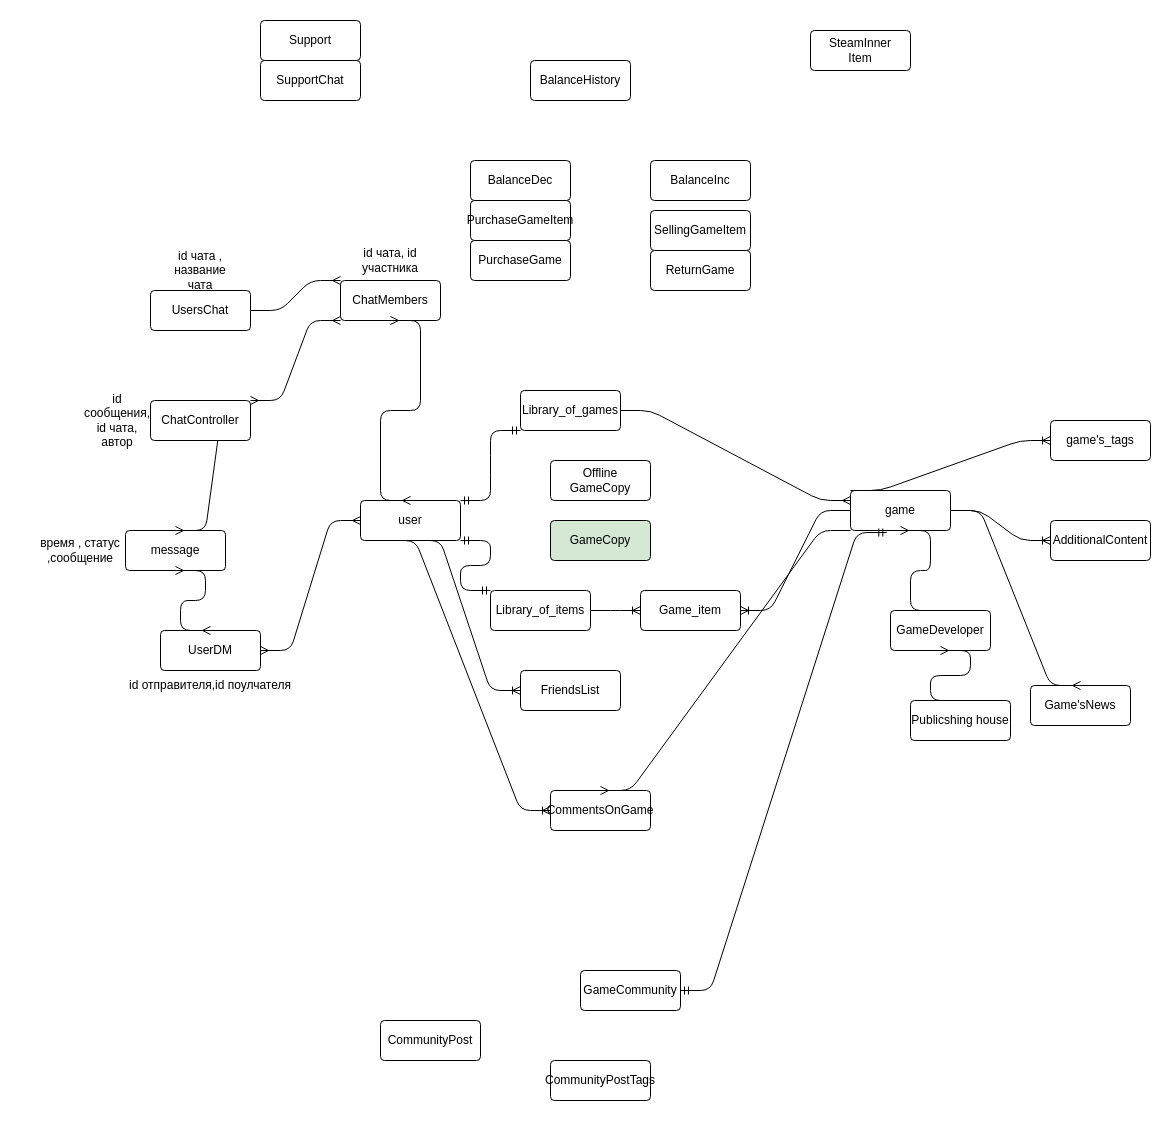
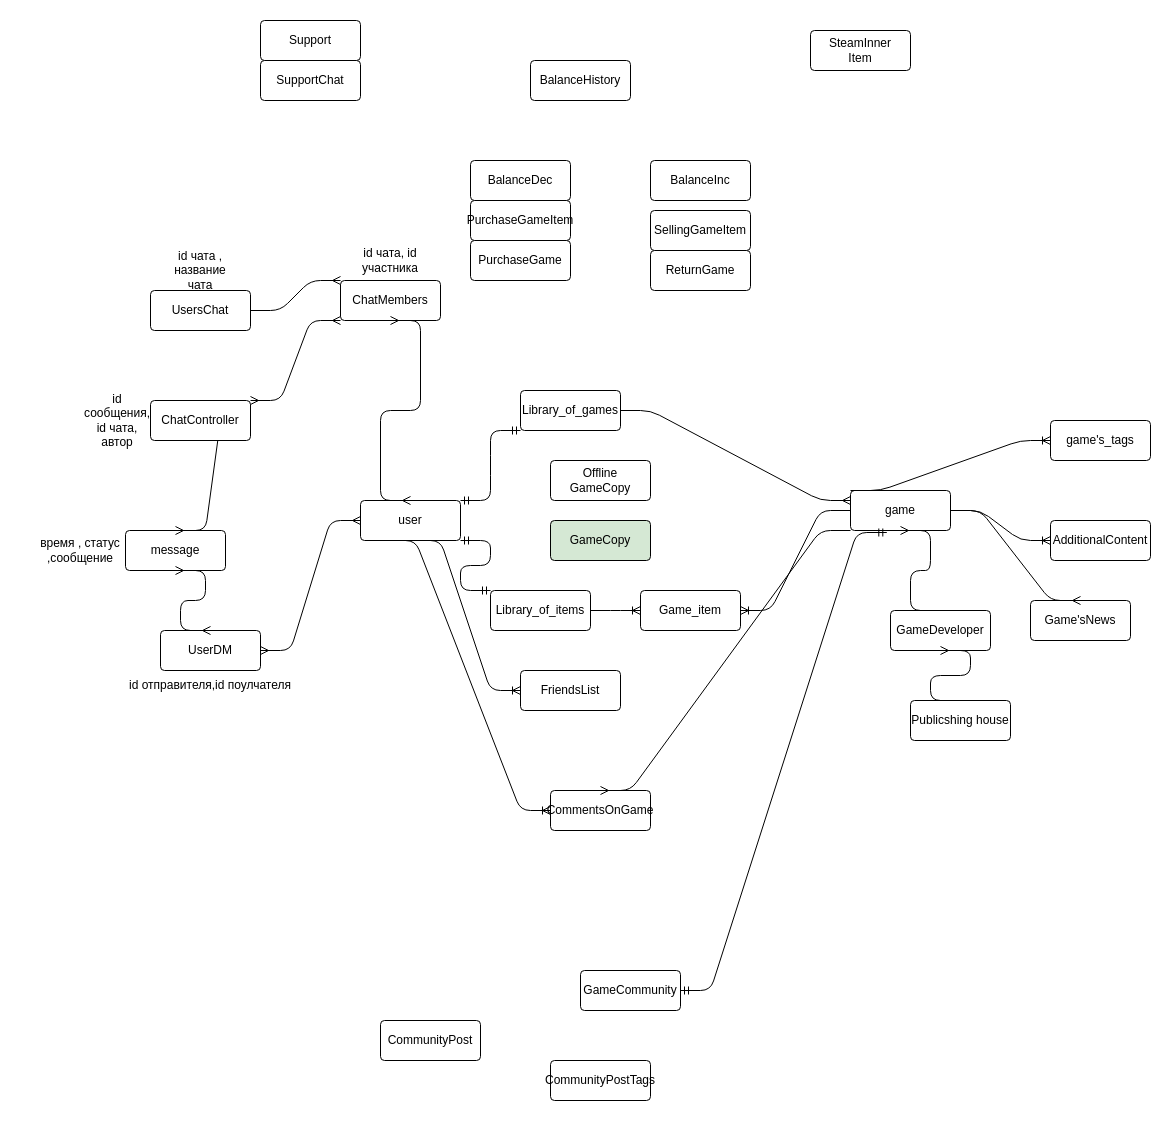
(1081, 706) -> (1081, 621)
